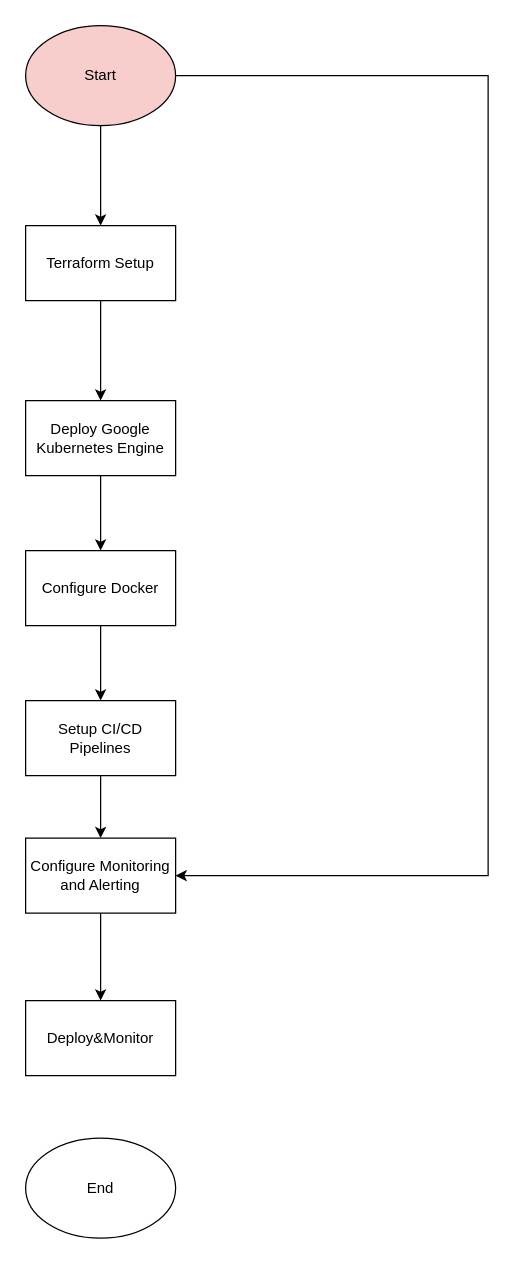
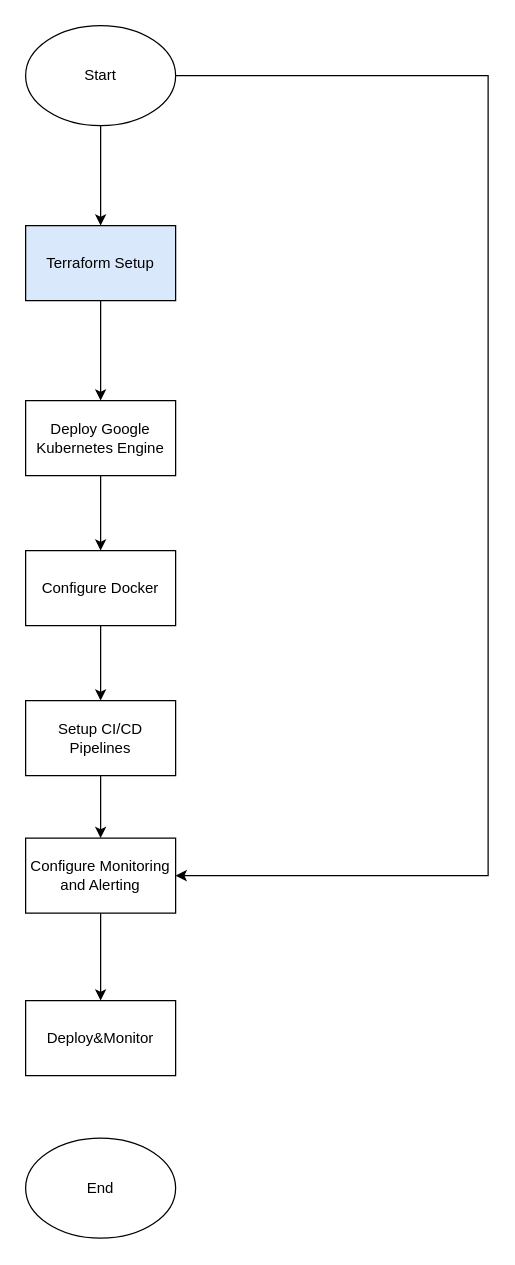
(101, 76) -> (101, 76)
(101, 263) -> (101, 263)
